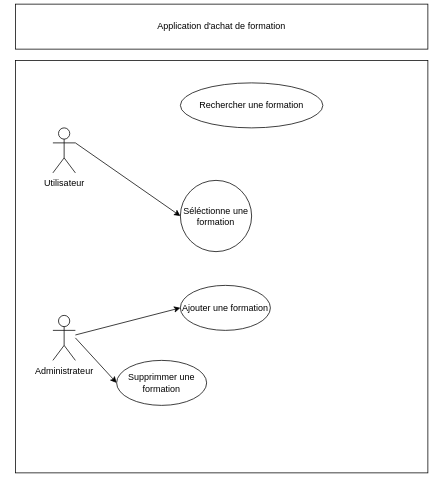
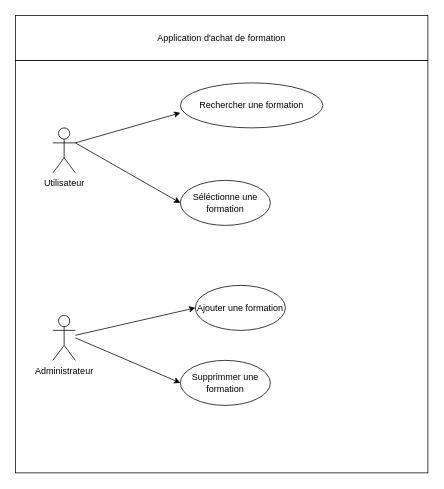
(222, 27) -> (222, 38)
none -> (127, 128)
(216, 216) -> (225, 203)
(225, 308) -> (240, 308)
(162, 383) -> (225, 383)
